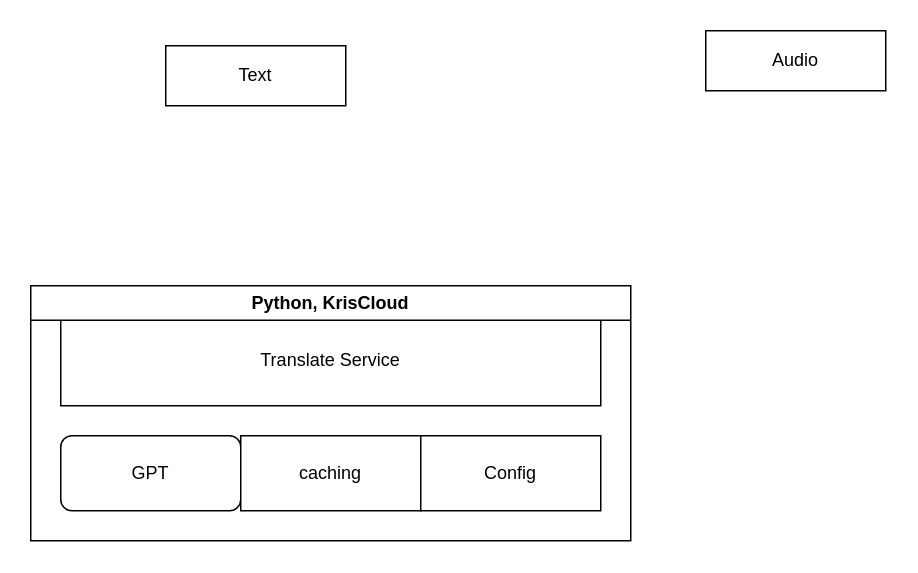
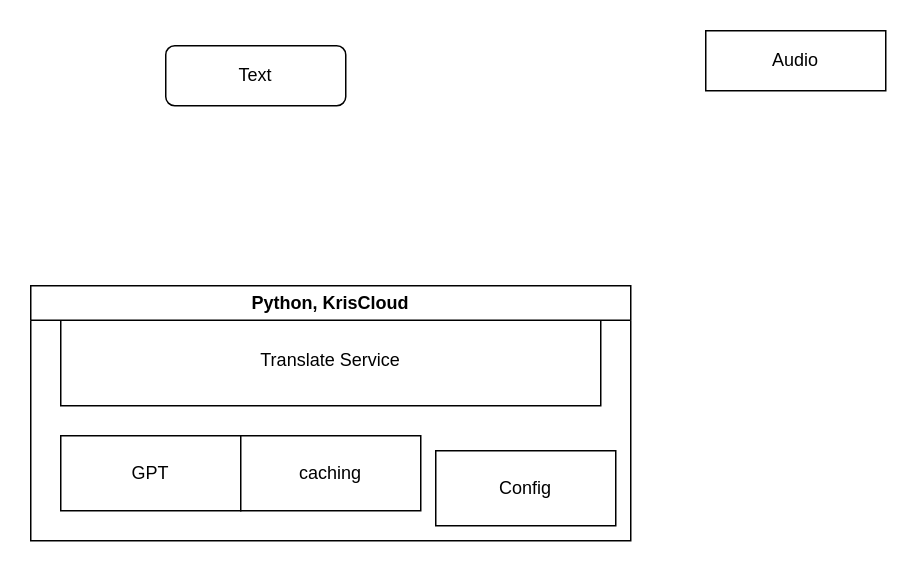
(256, 76) -> (256, 76)
(151, 473) -> (151, 473)
(511, 473) -> (526, 488)
